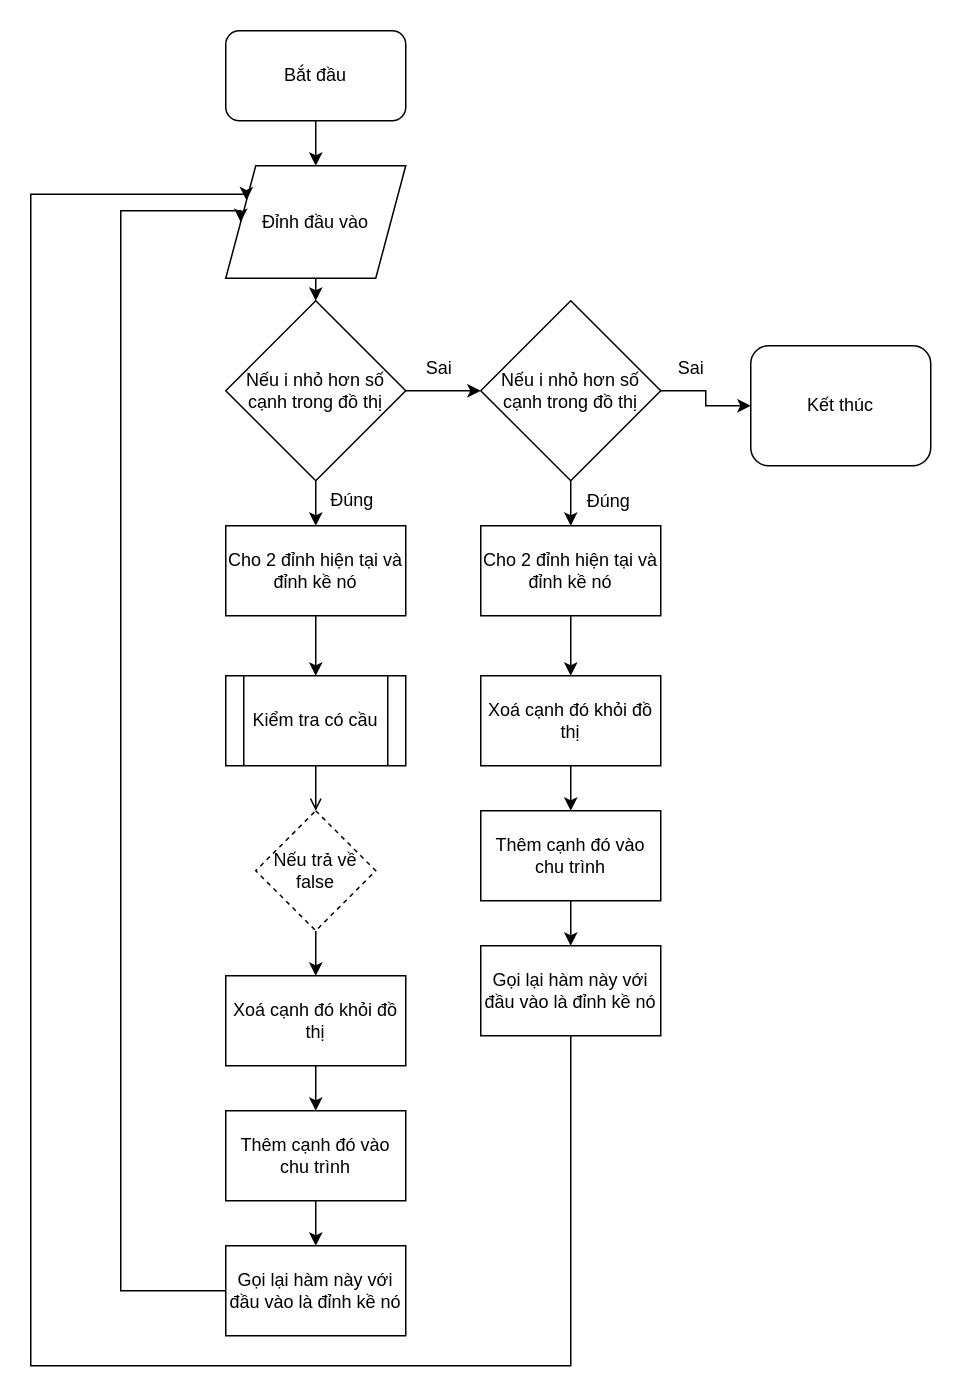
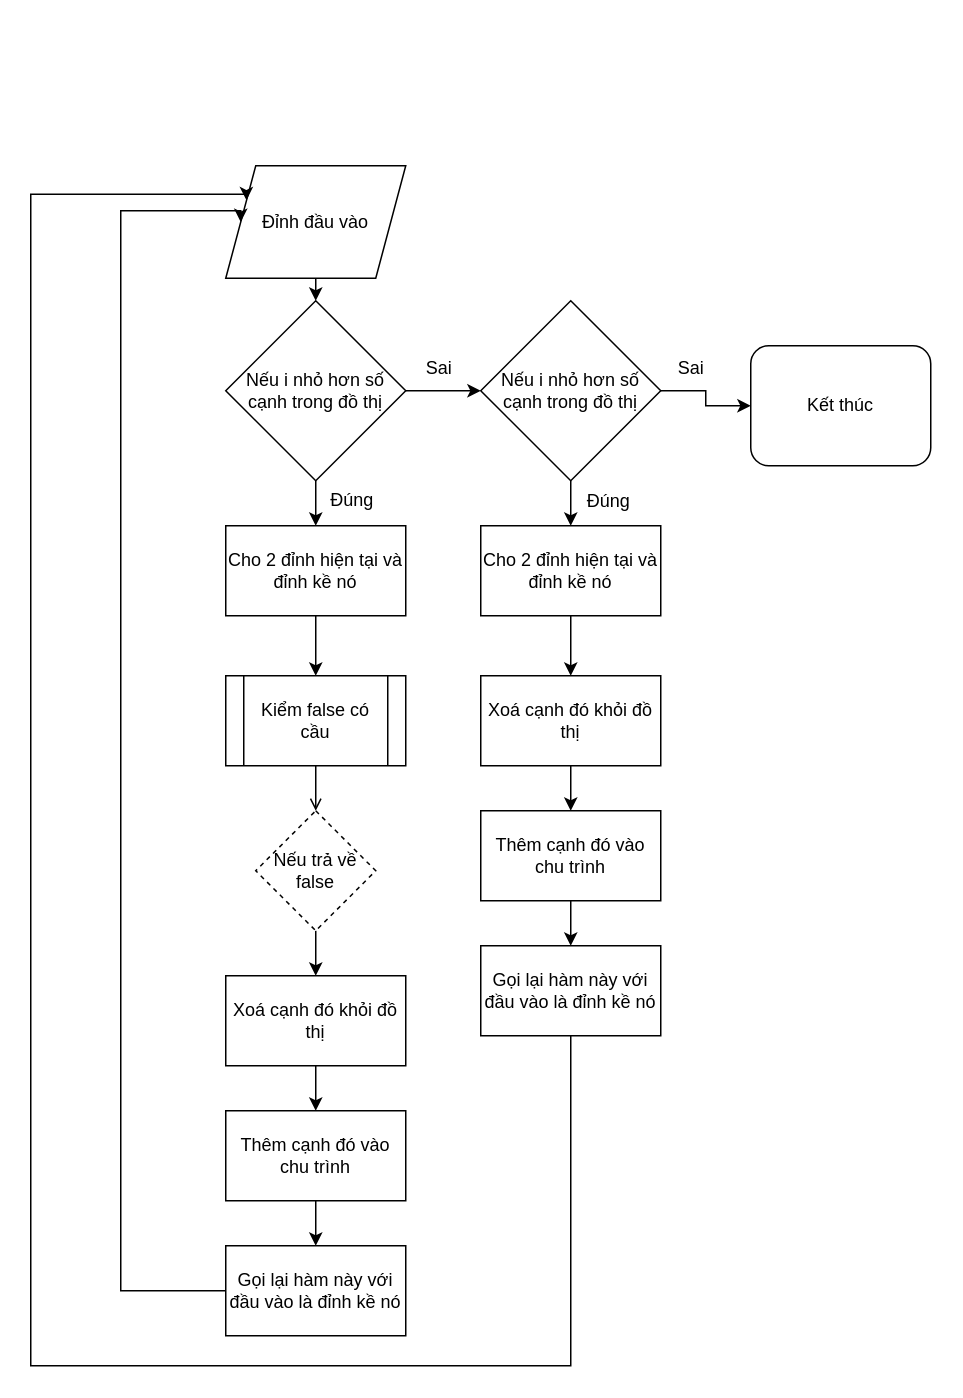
(316, 76) -> none
(316, 138) -> none
(316, 721) -> (316, 721)
